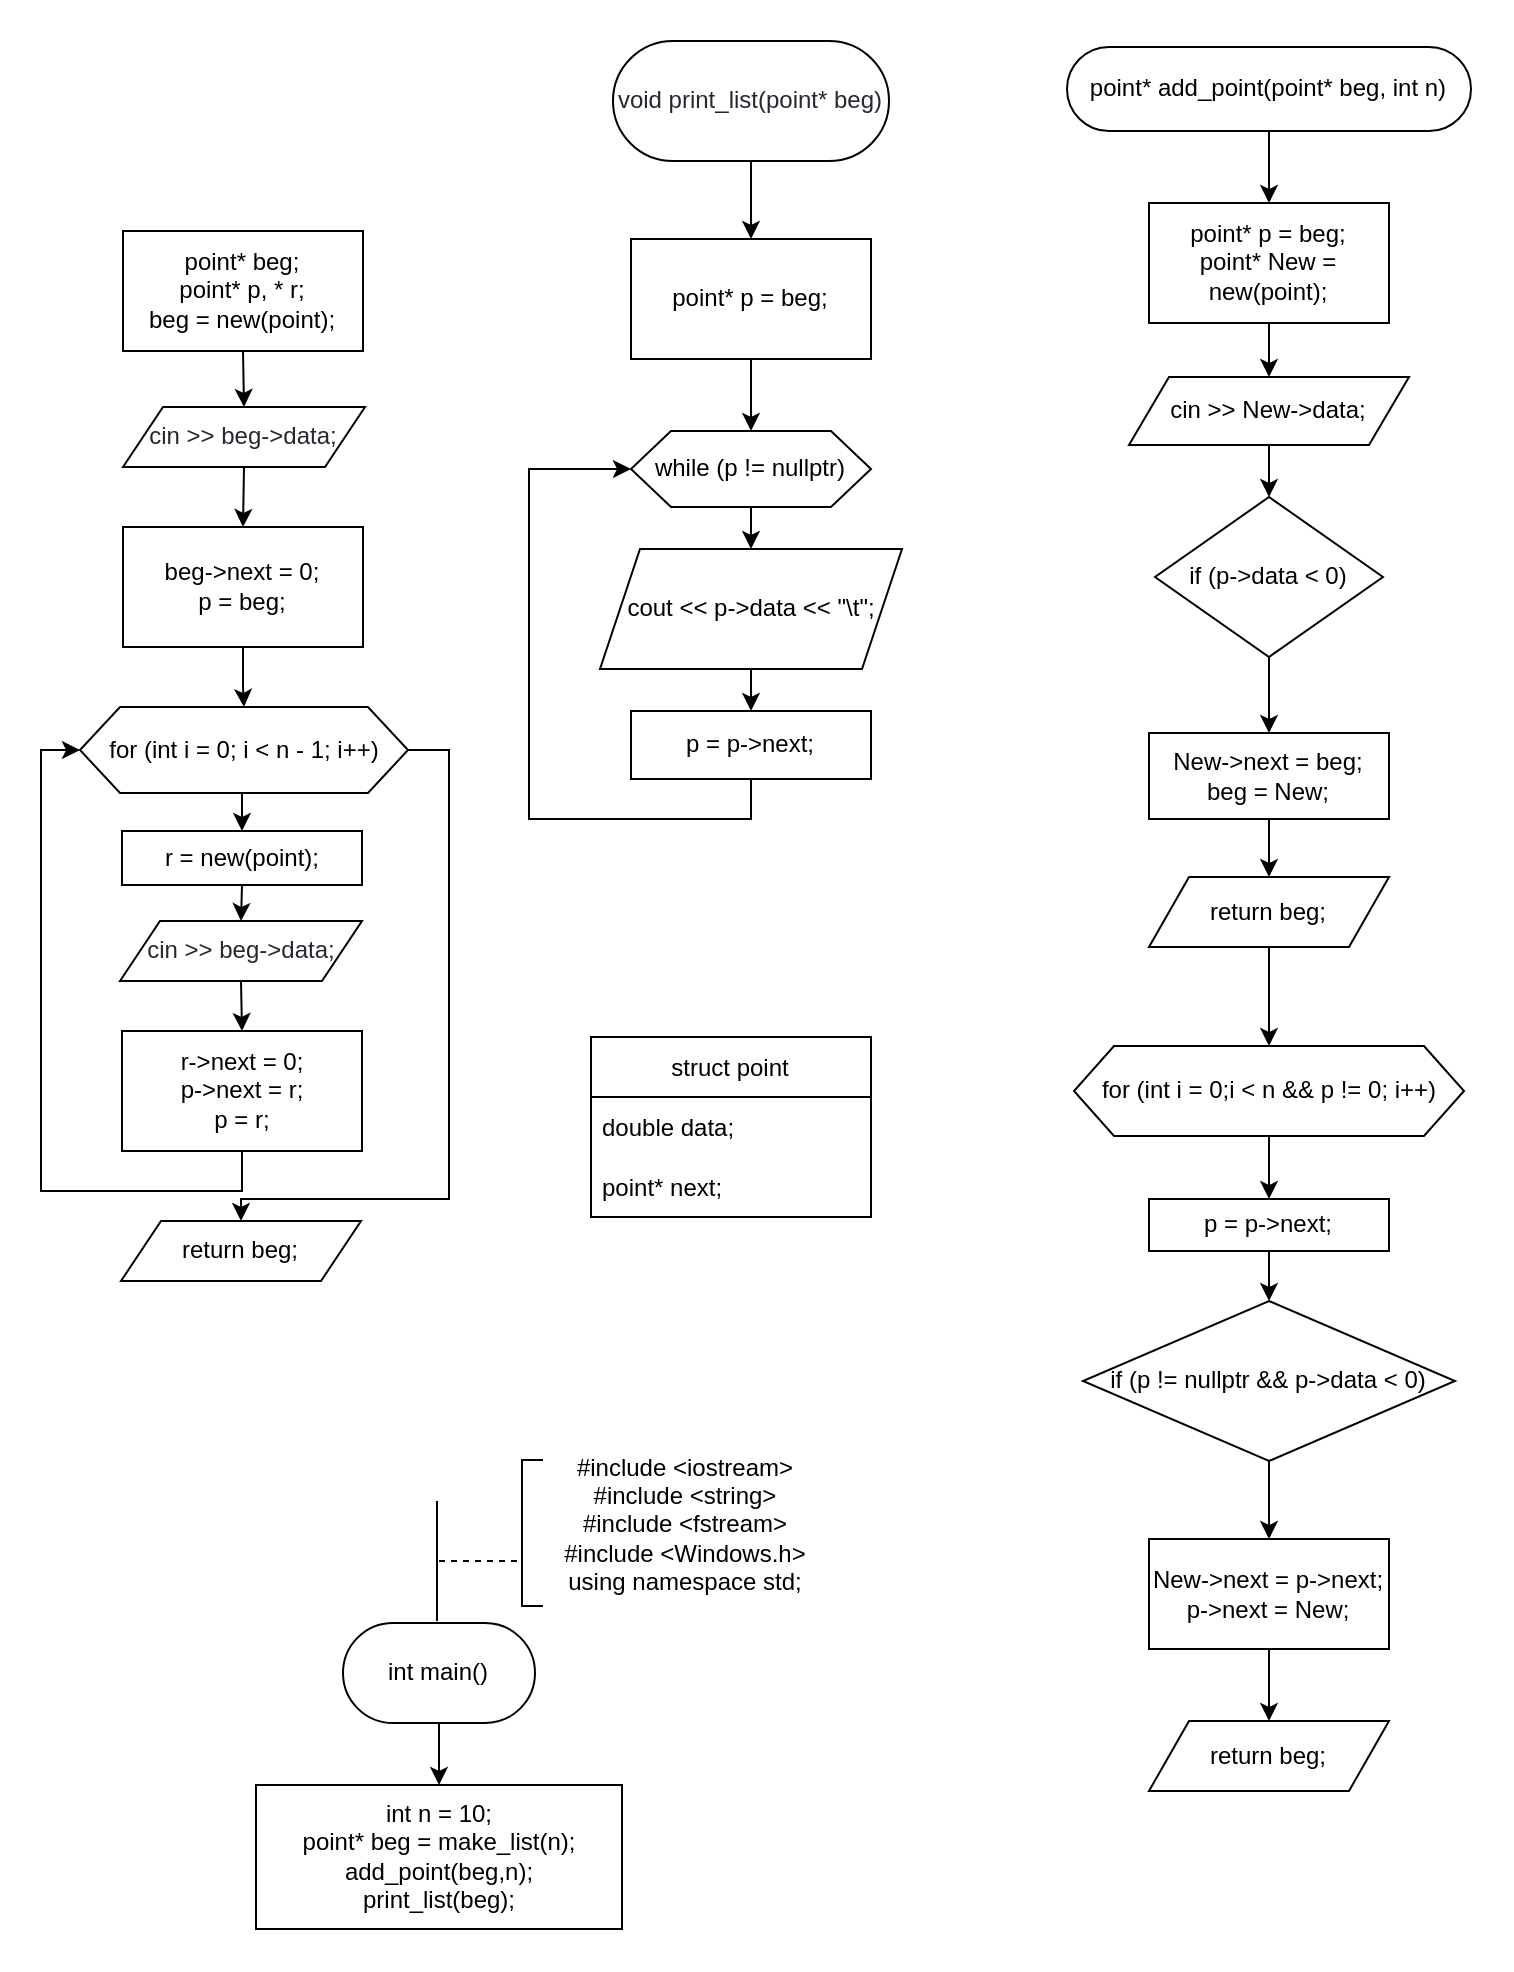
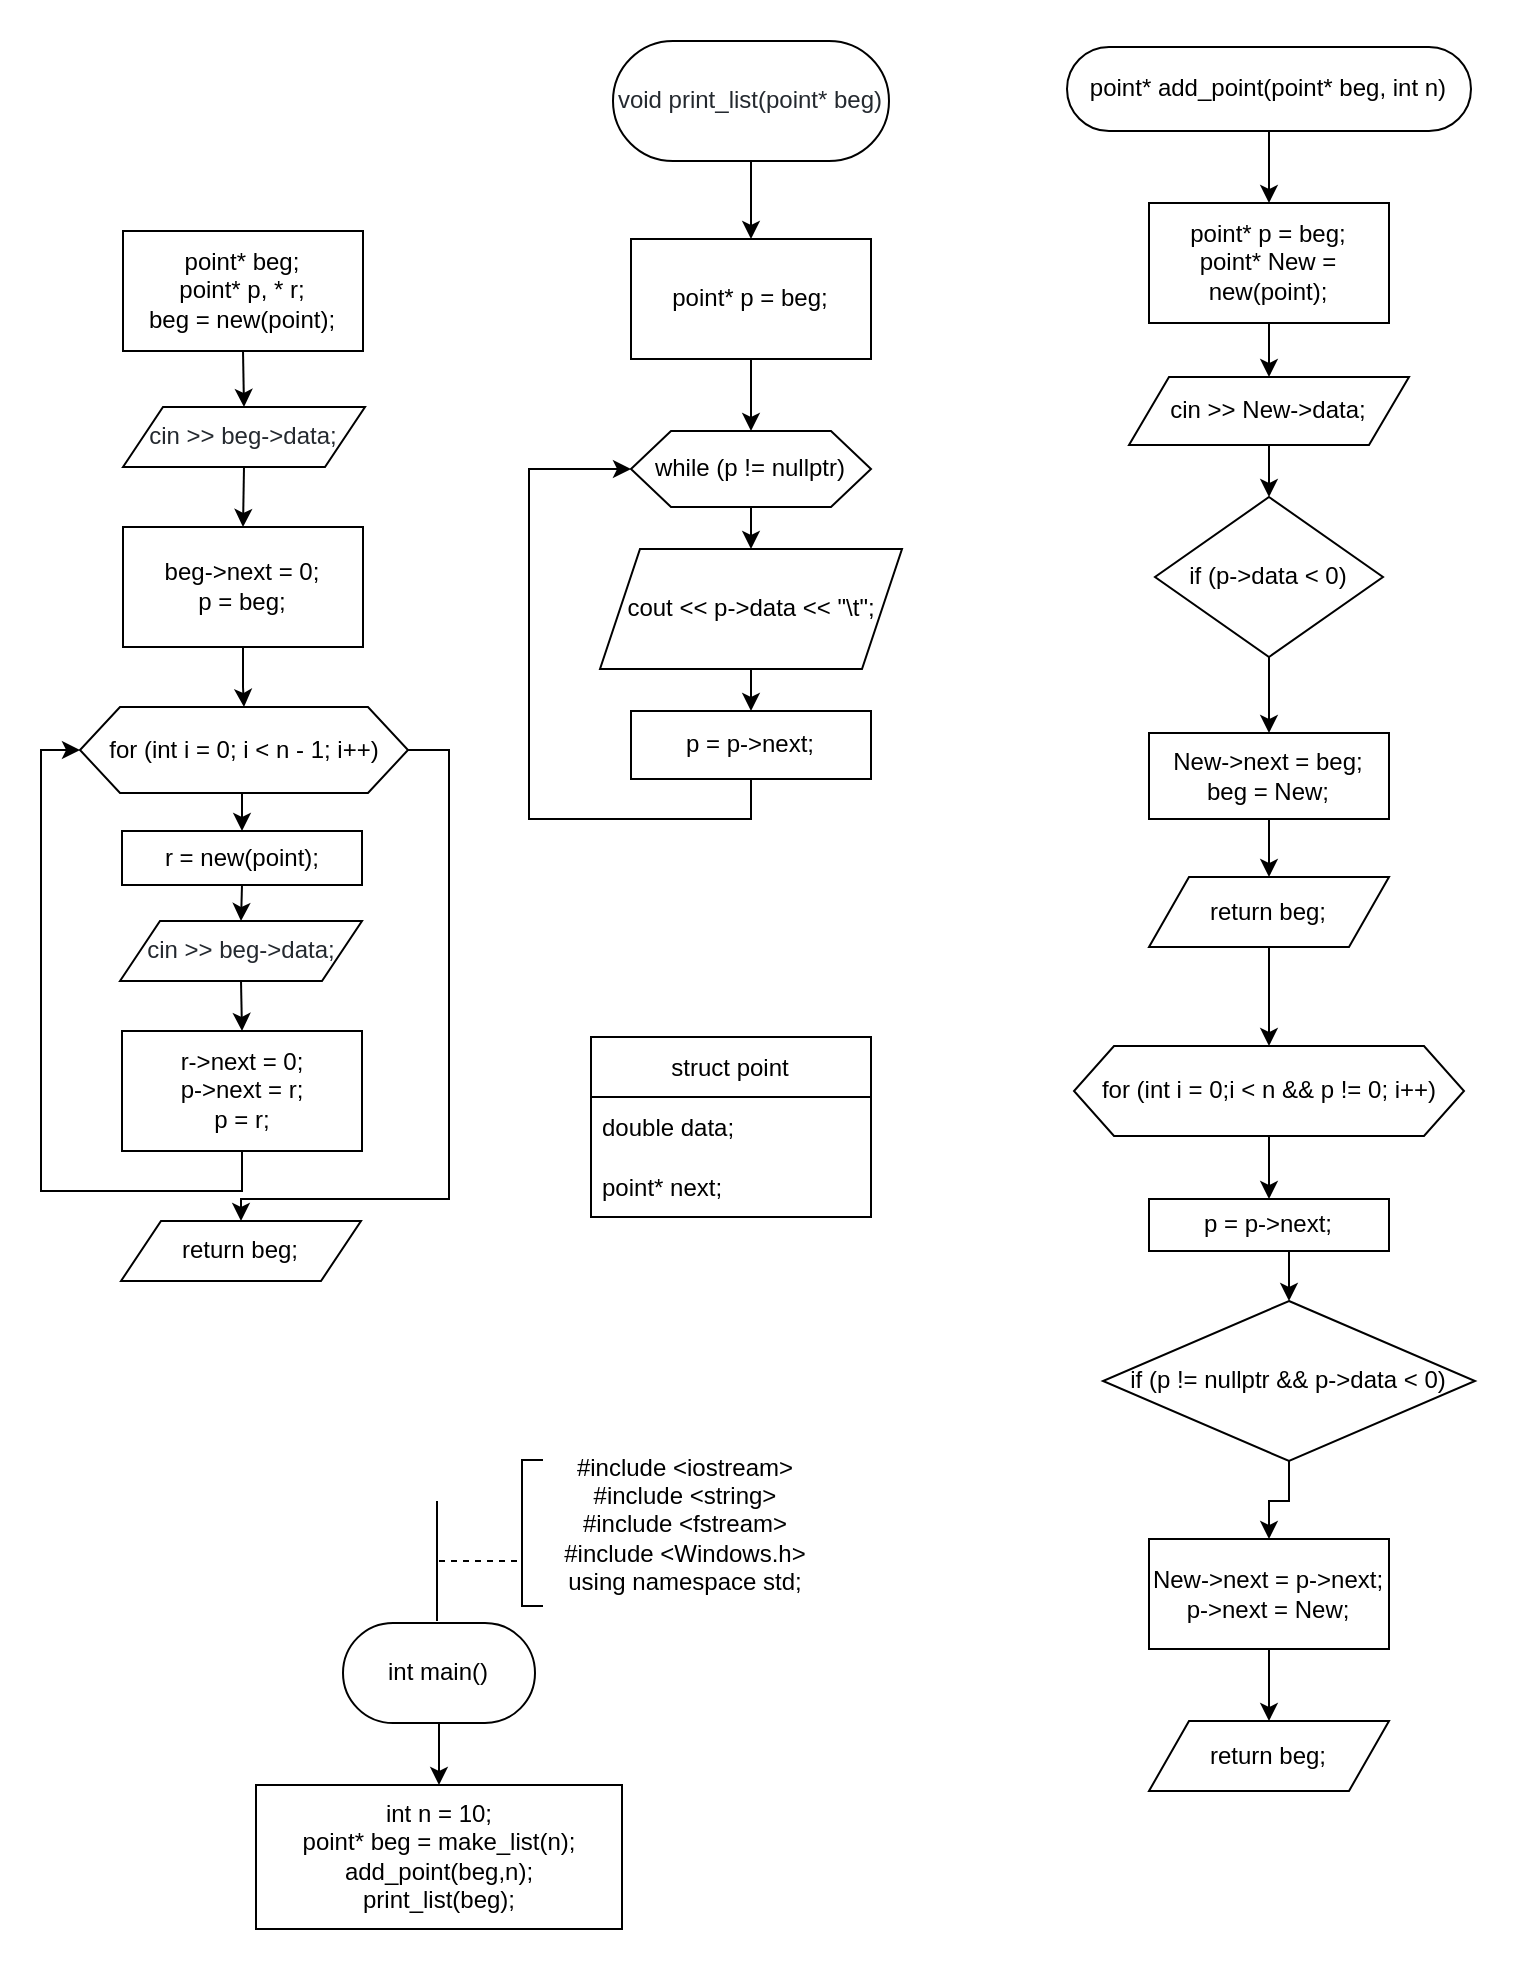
(1269, 1381) -> (1289, 1381)
